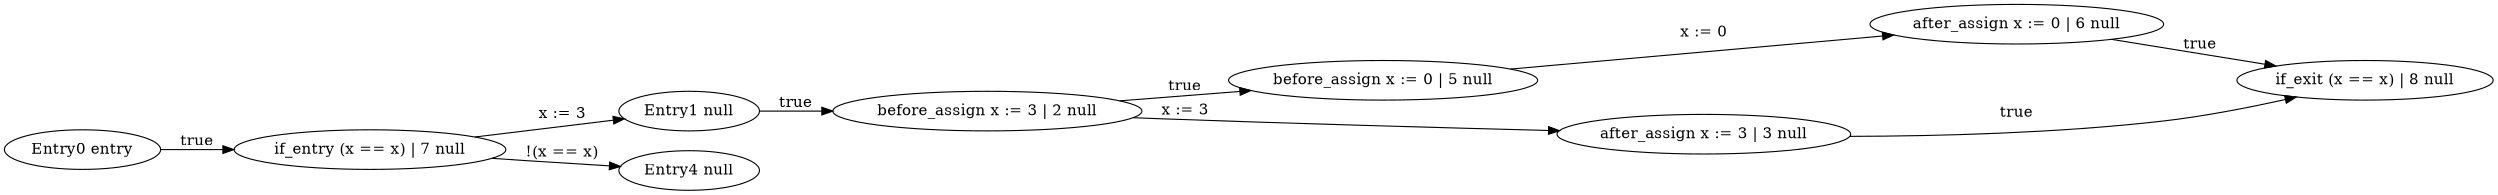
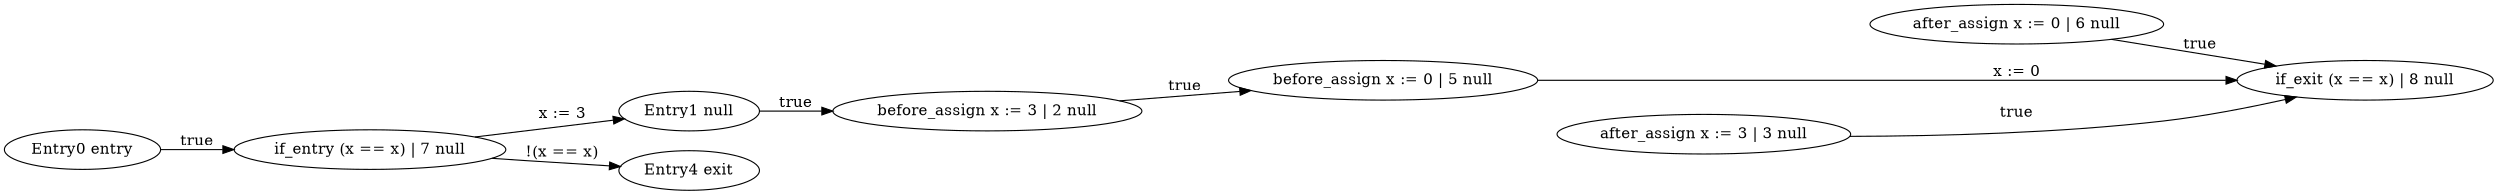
(1697, 53) -> (1882, 80)
(1341, 125) -> none
(689, 170) -> (689, 170)
